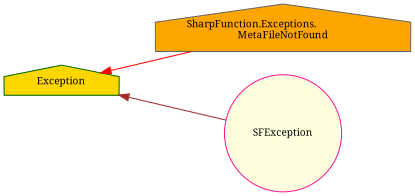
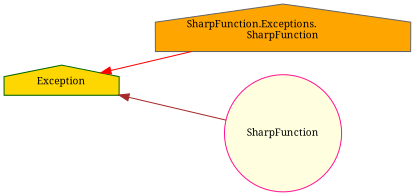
(283, 30) -> (283, 30)
(283, 133) -> (283, 133)
